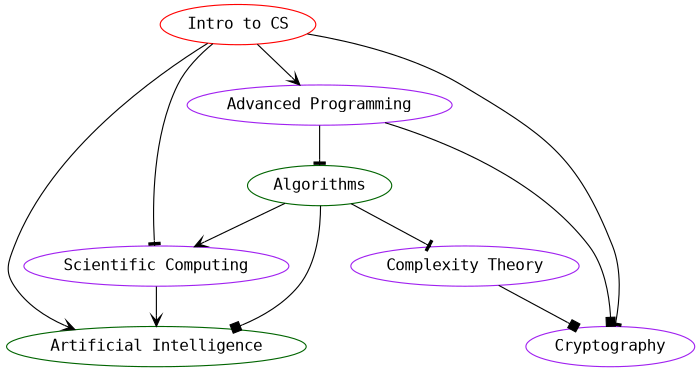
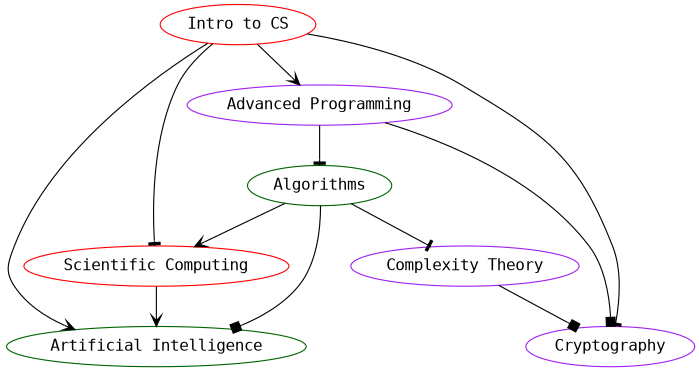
(156, 266) -> (156, 266)
